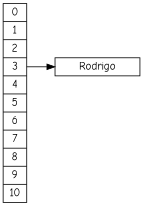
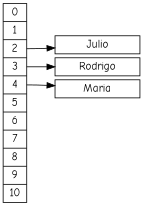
none -> (97, 45)
none -> (97, 89)
